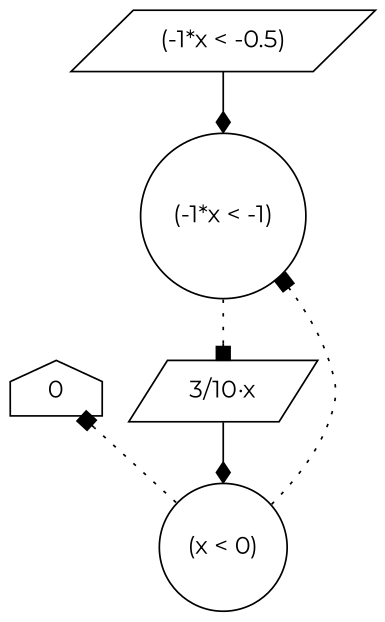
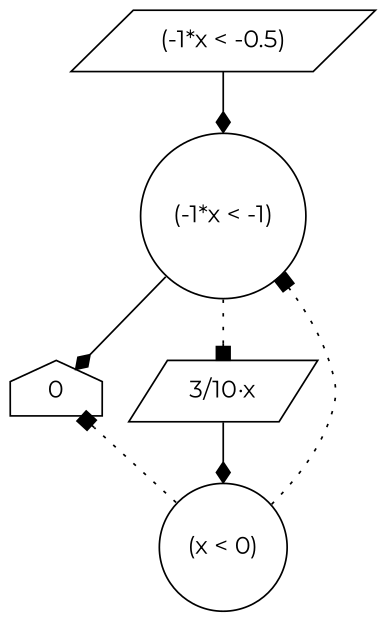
none -> (128, 316)
